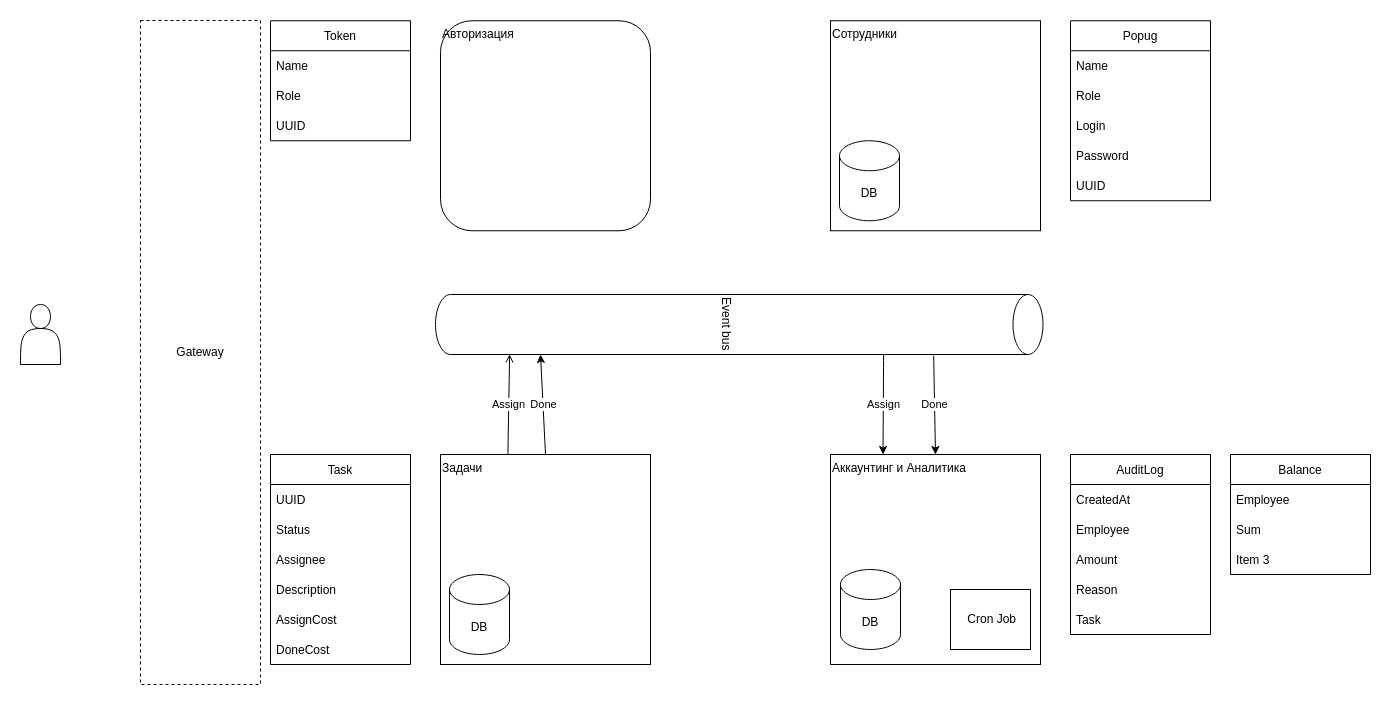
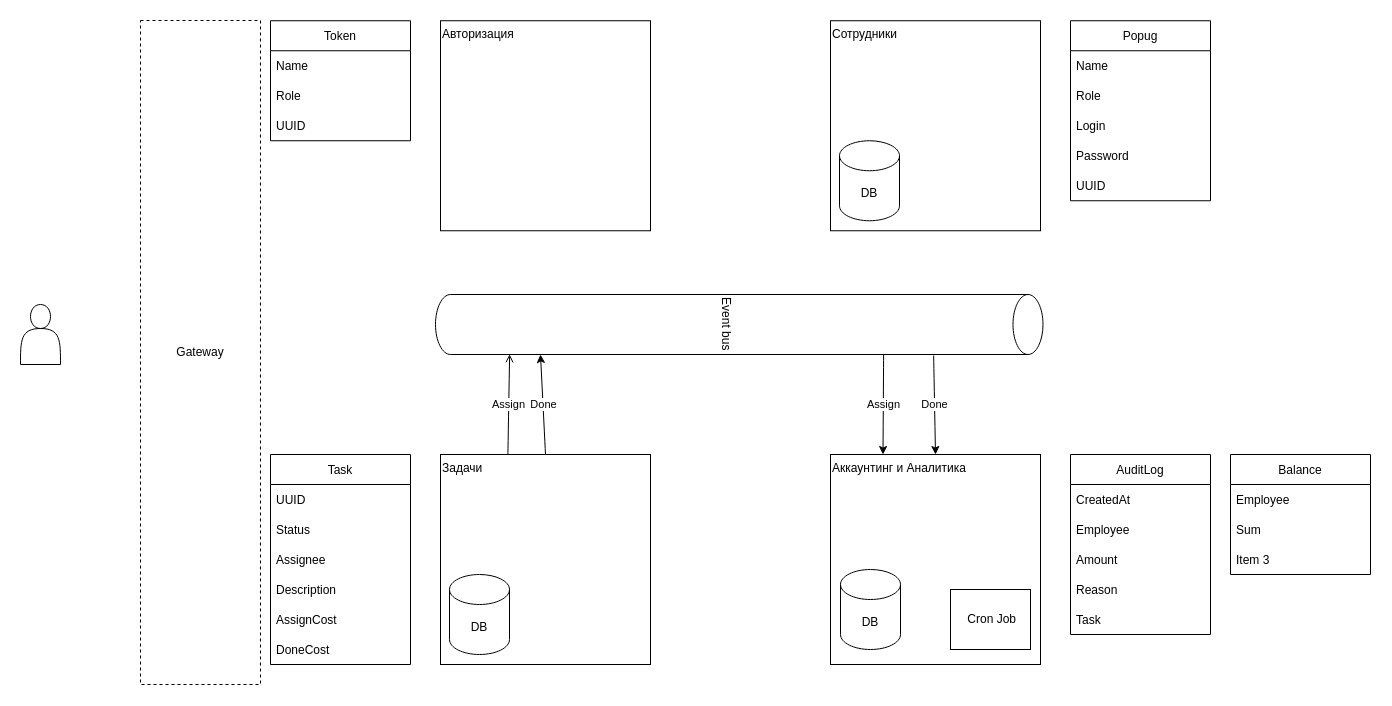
(546, 126) -> (546, 126)
